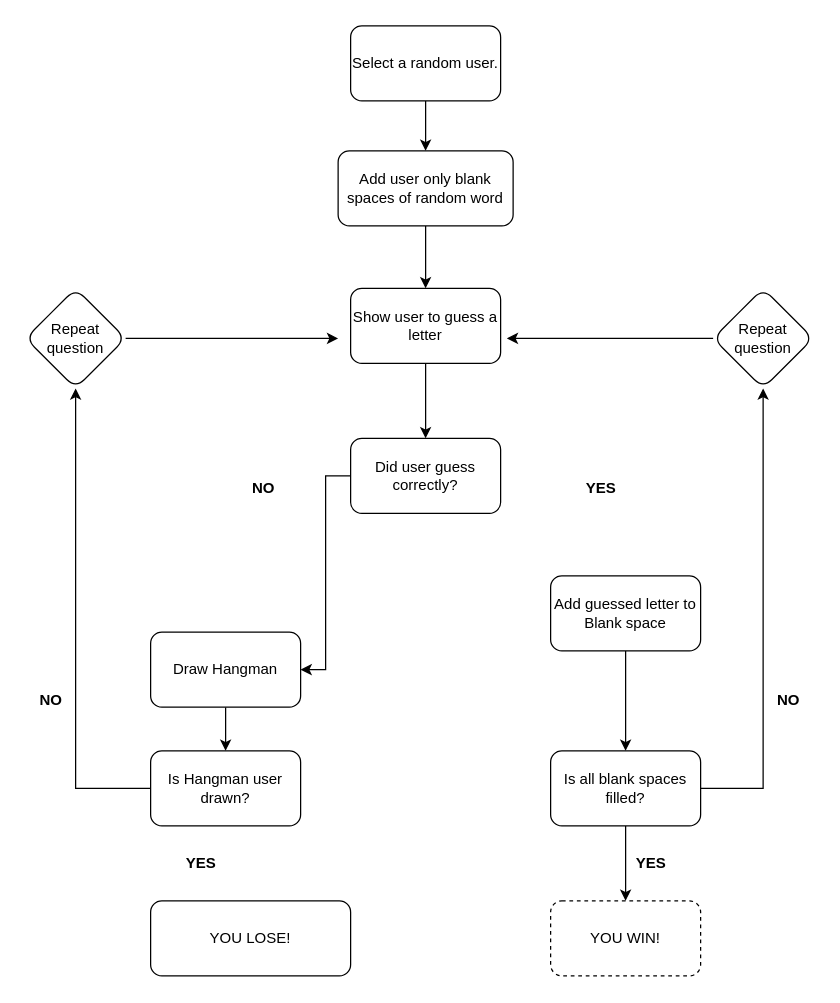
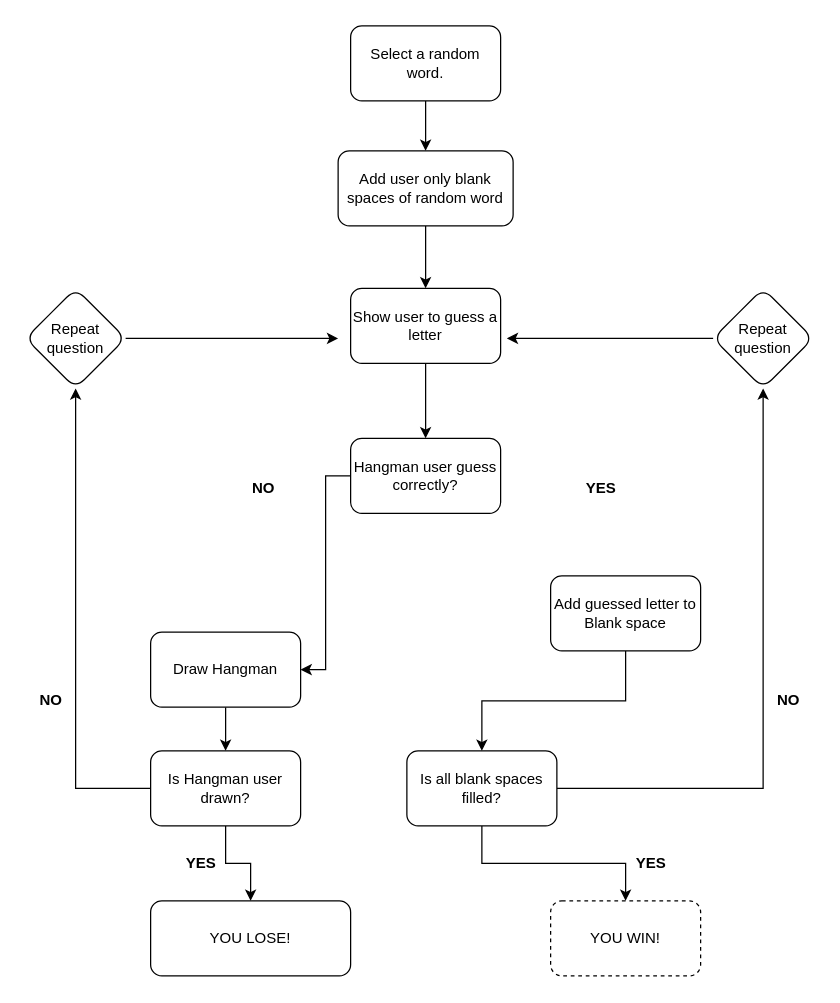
(426, 63) -> (426, 63)
(426, 476) -> (426, 476)
(626, 788) -> (482, 788)
none -> (234, 863)
